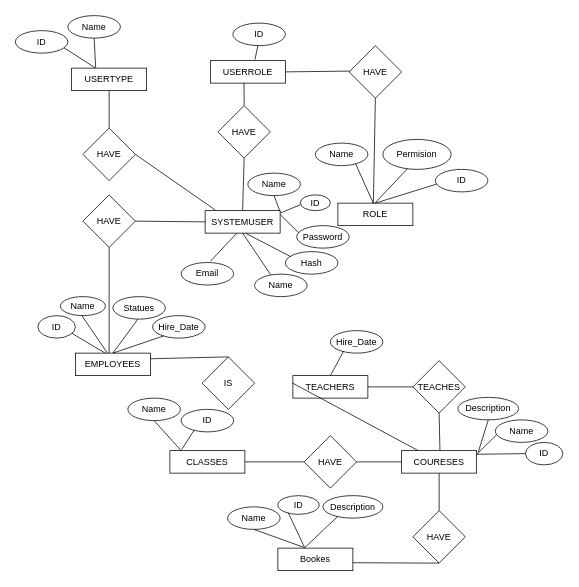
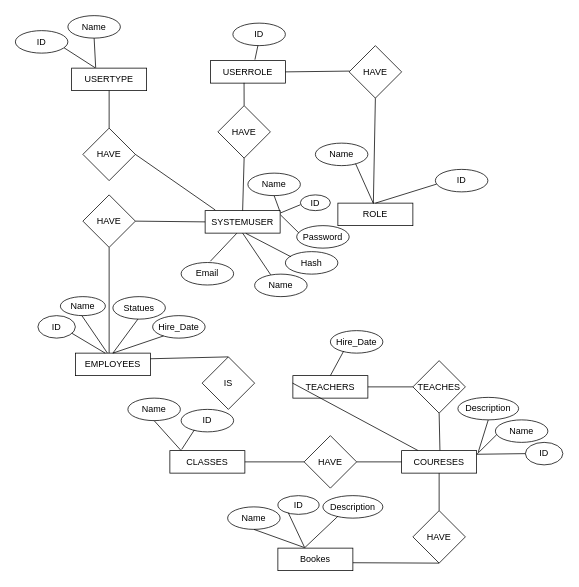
(417, 154) -> none
(393, 184) -> none
